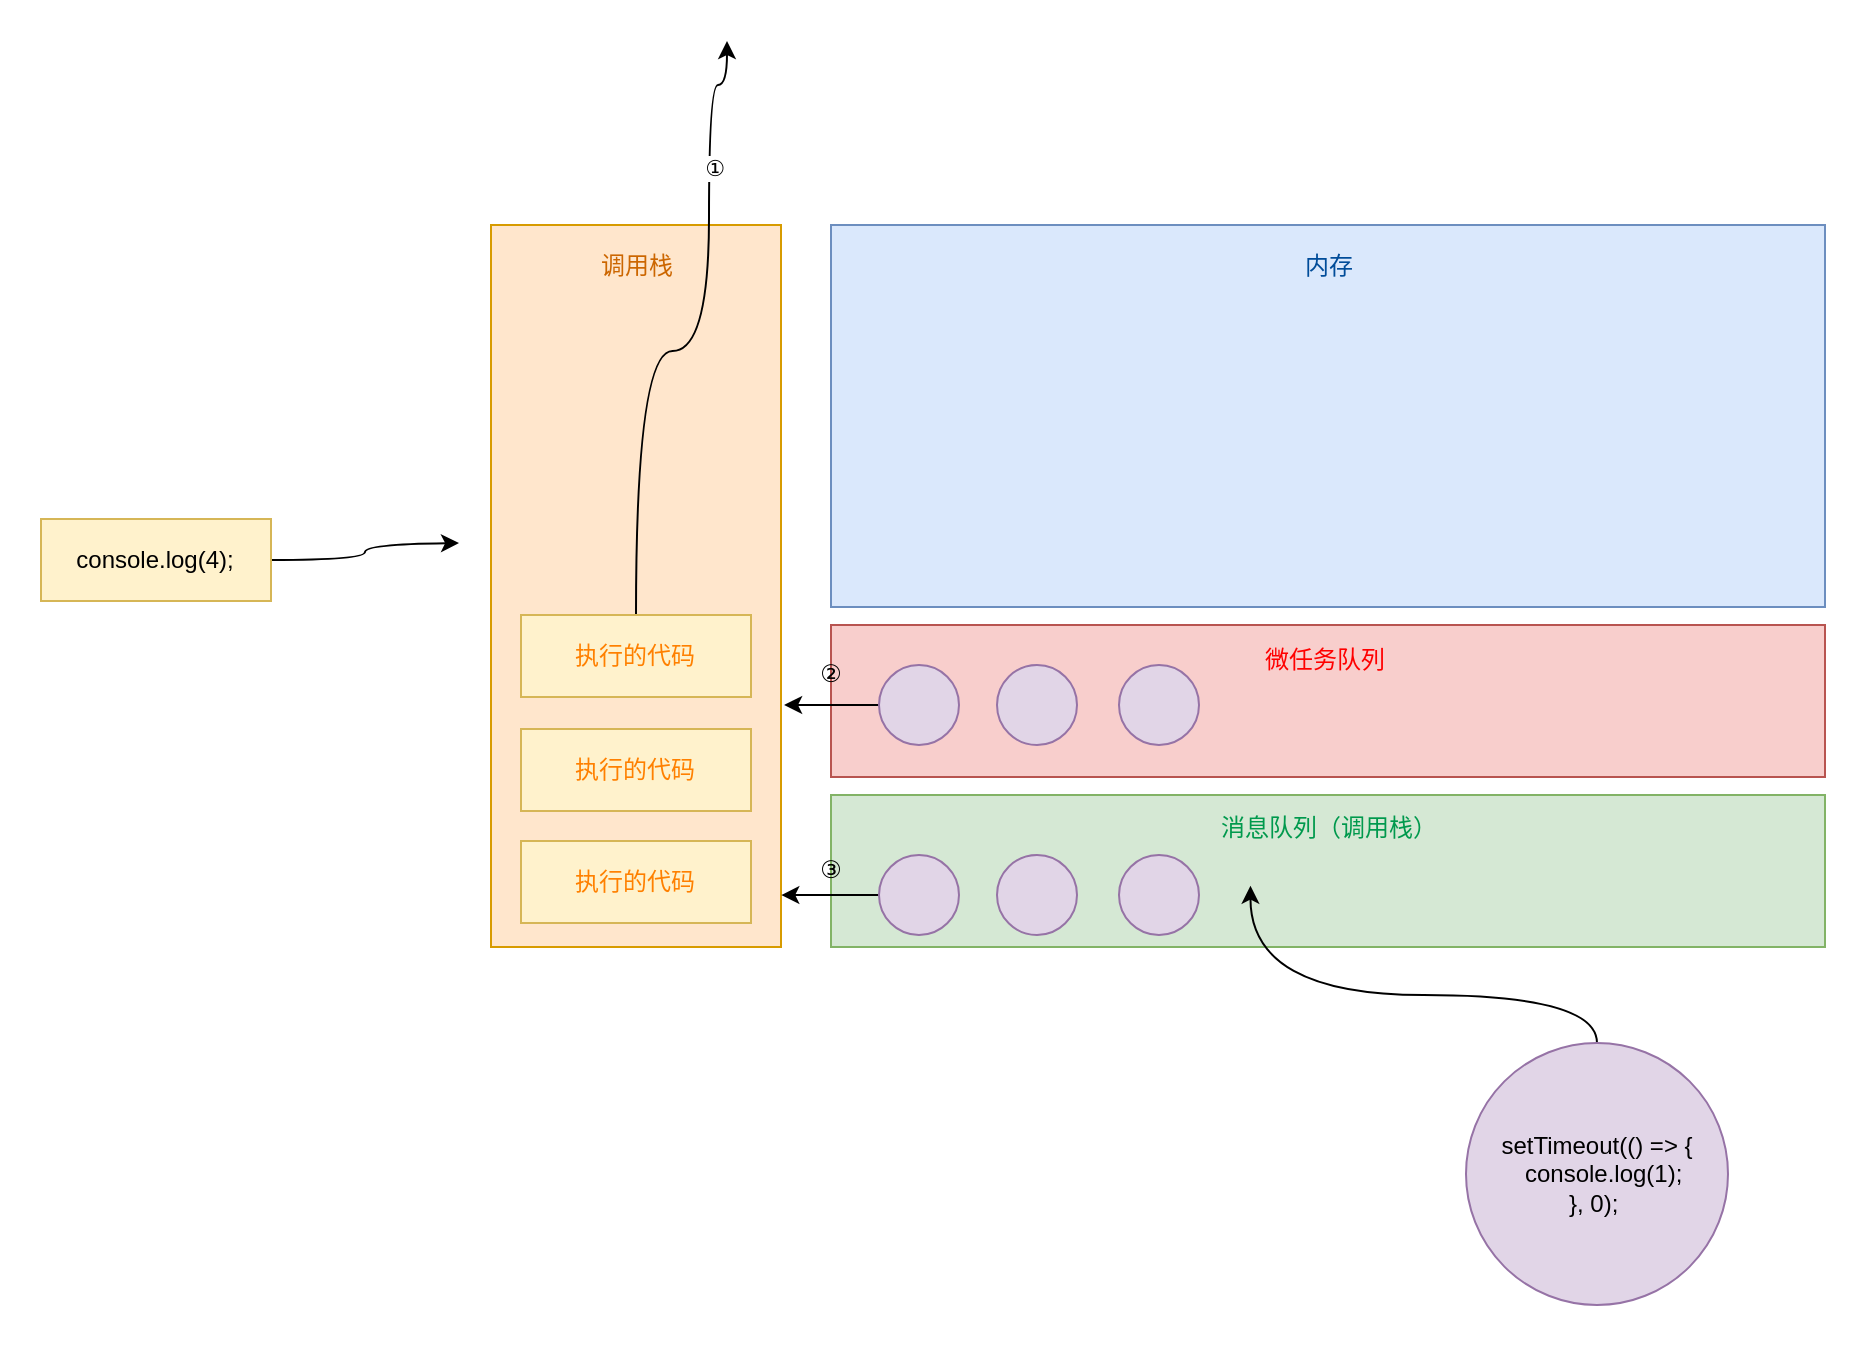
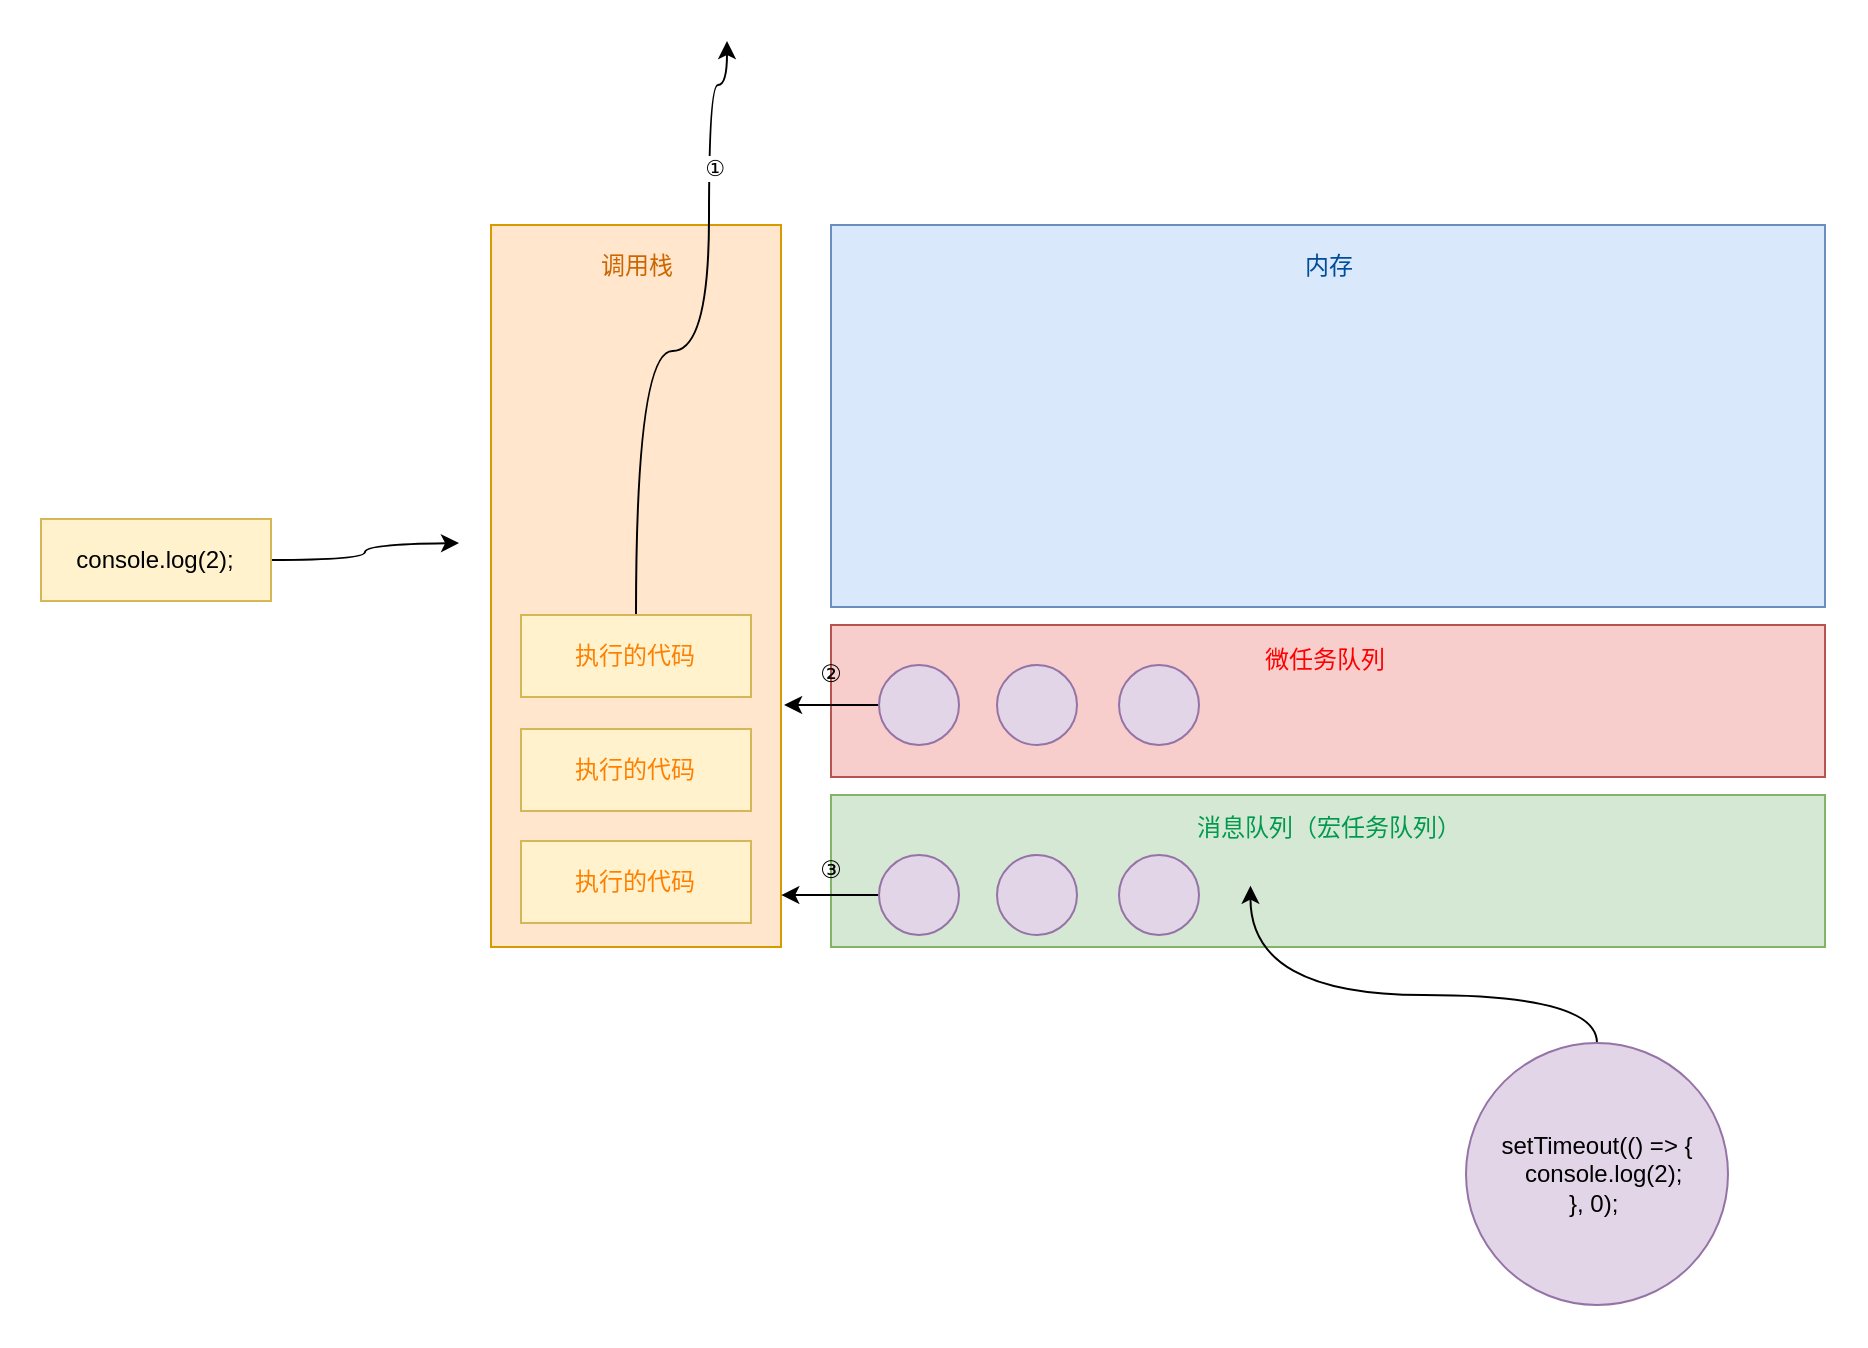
(156, 561) -> (156, 561)
(1330, 829) -> (1330, 829)
(1598, 1175) -> (1598, 1175)
